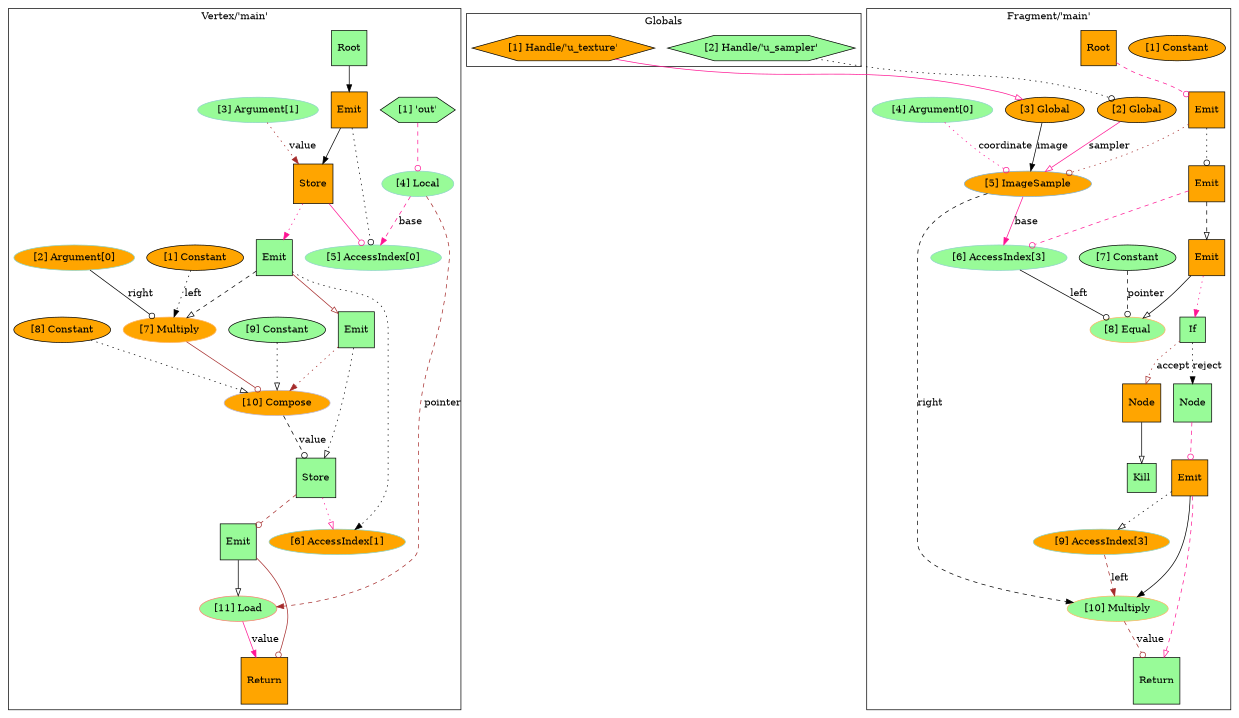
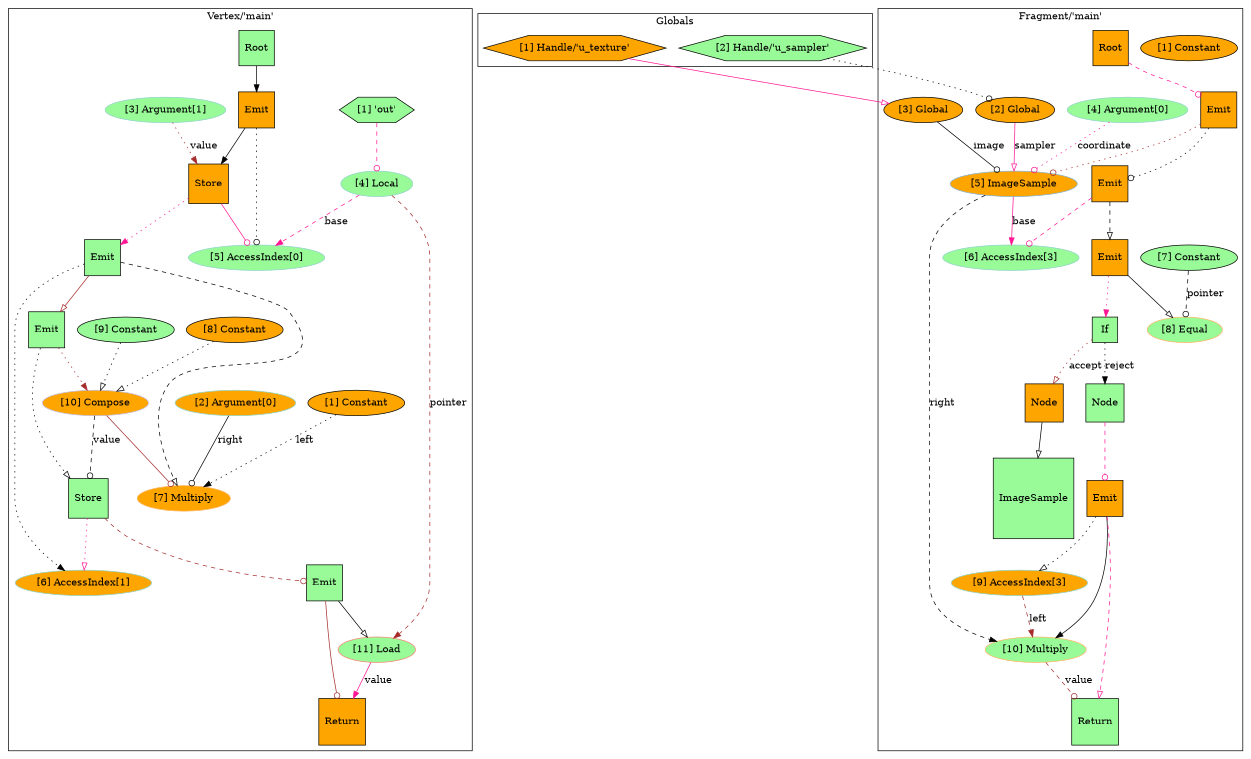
(1037, 143) -> (966, 145)
(1062, 293) -> none
(221, 365) -> (138, 449)
(1142, 478) -> (1034, 498)
